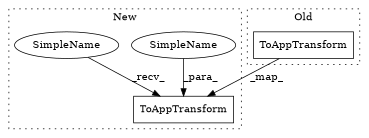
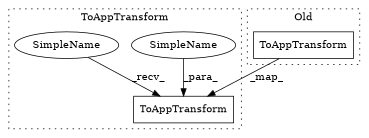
(125, 17) -> (125, 17)
